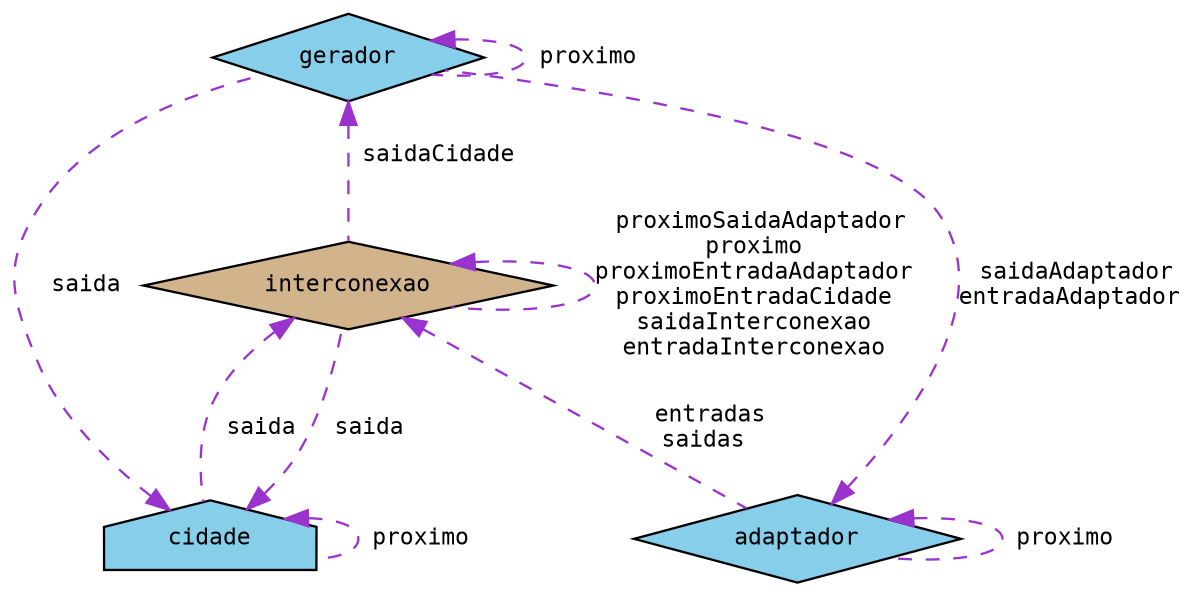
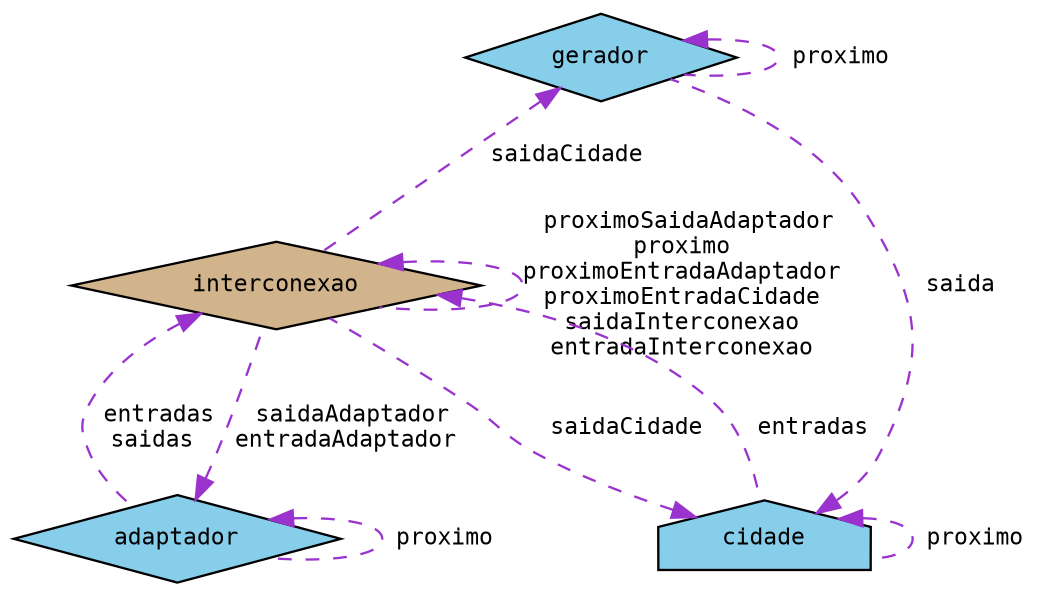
(851, 157) -> (236, 403)
(255, 428) -> (807, 428)
(363, 428) -> (621, 428)
